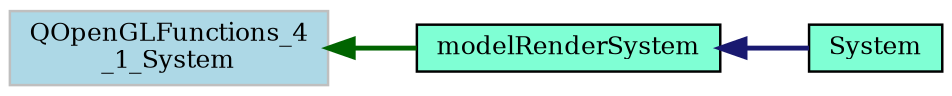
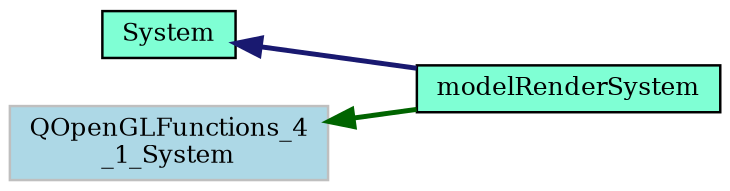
(777, 48) -> (339, 58)
